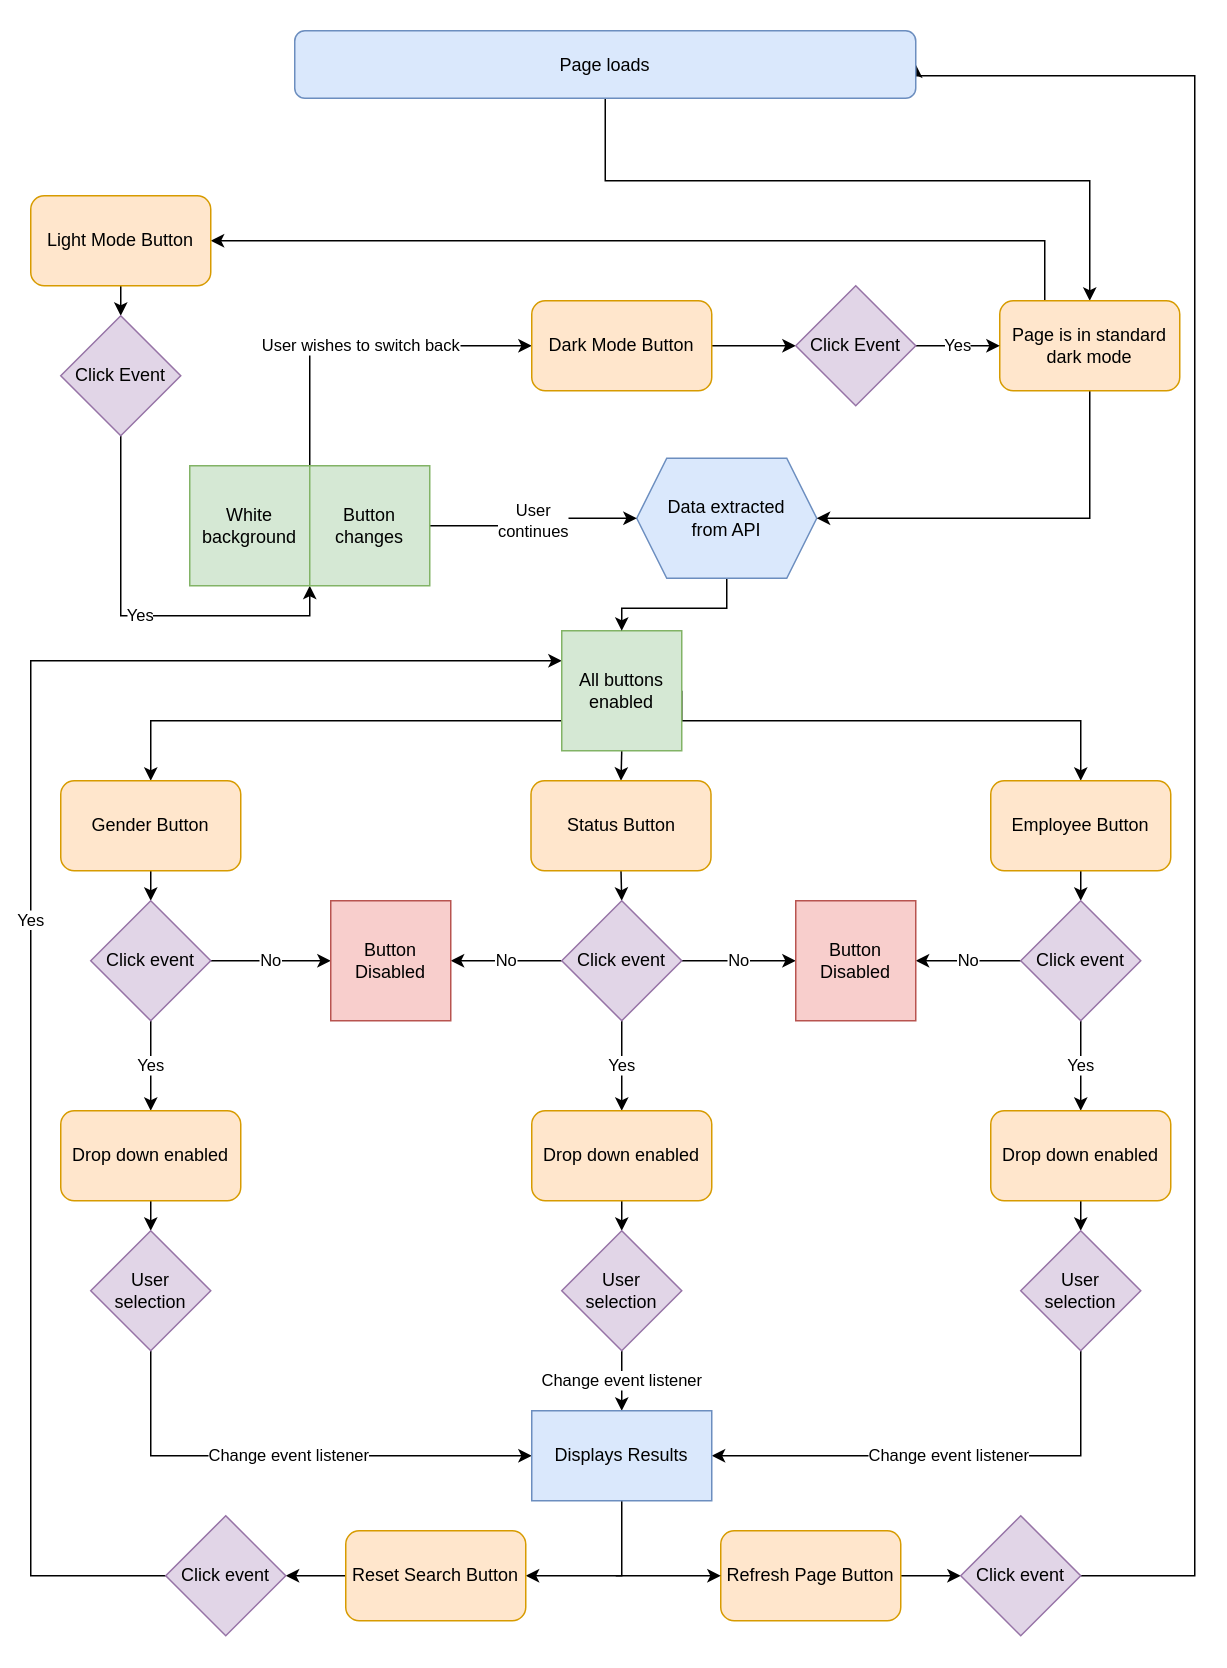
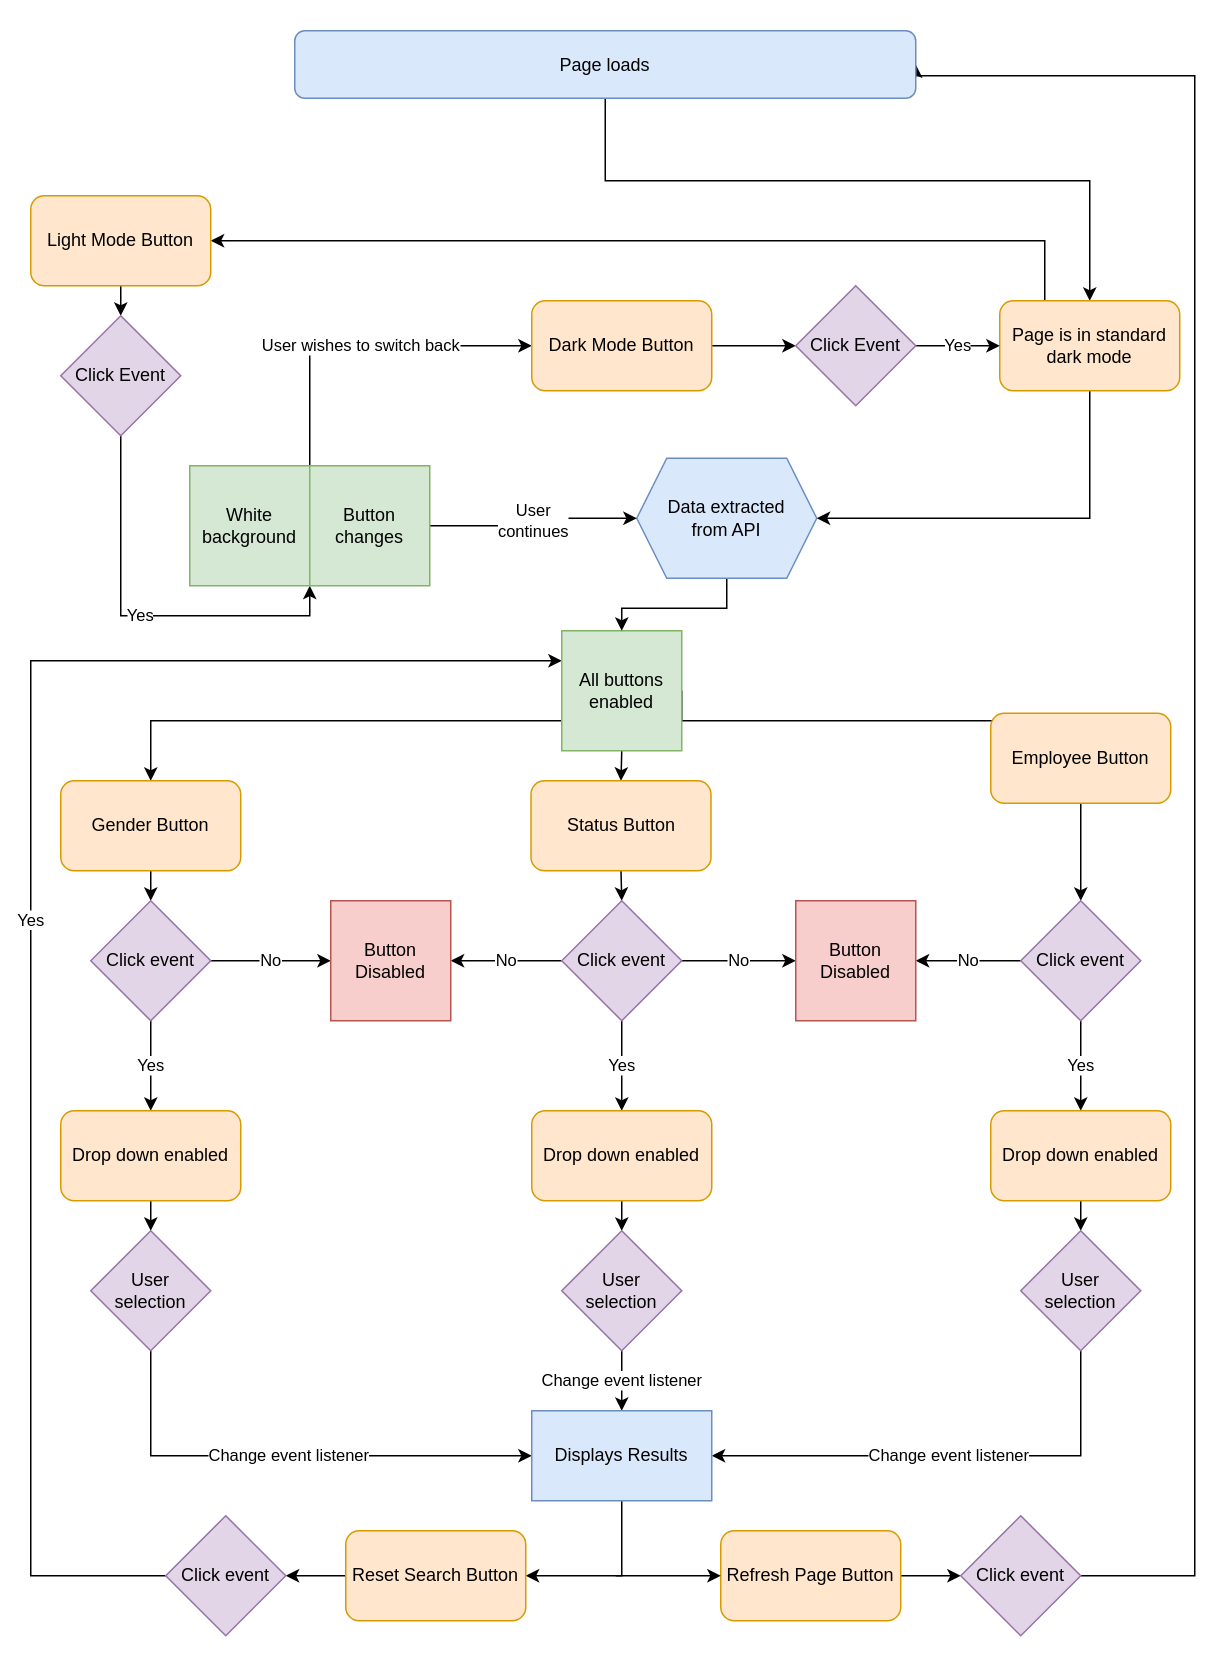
(1081, 826) -> (1081, 758)
